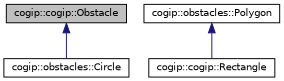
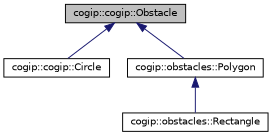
none -> (164, 44)
(66, 68) -> (57, 68)
(212, 68) -> (195, 122)
